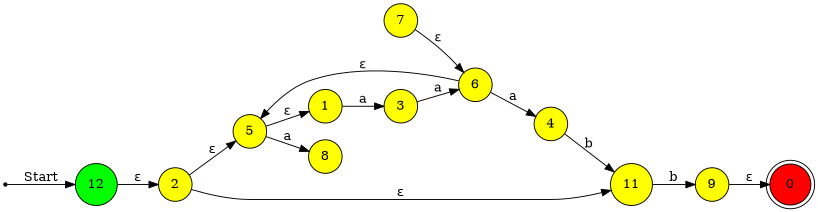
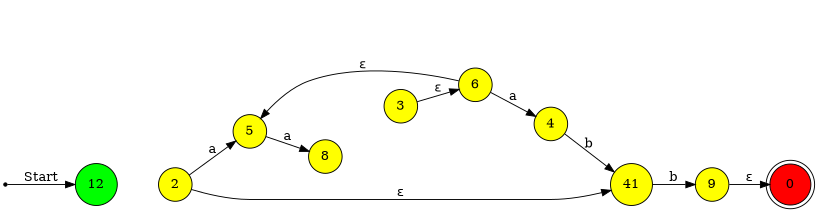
(401, 21) -> none
(438, 88) -> (438, 88)
(325, 106) -> none
(213, 150) -> (213, 150)
(133, 185) -> none
(631, 185) -> (631, 185)
